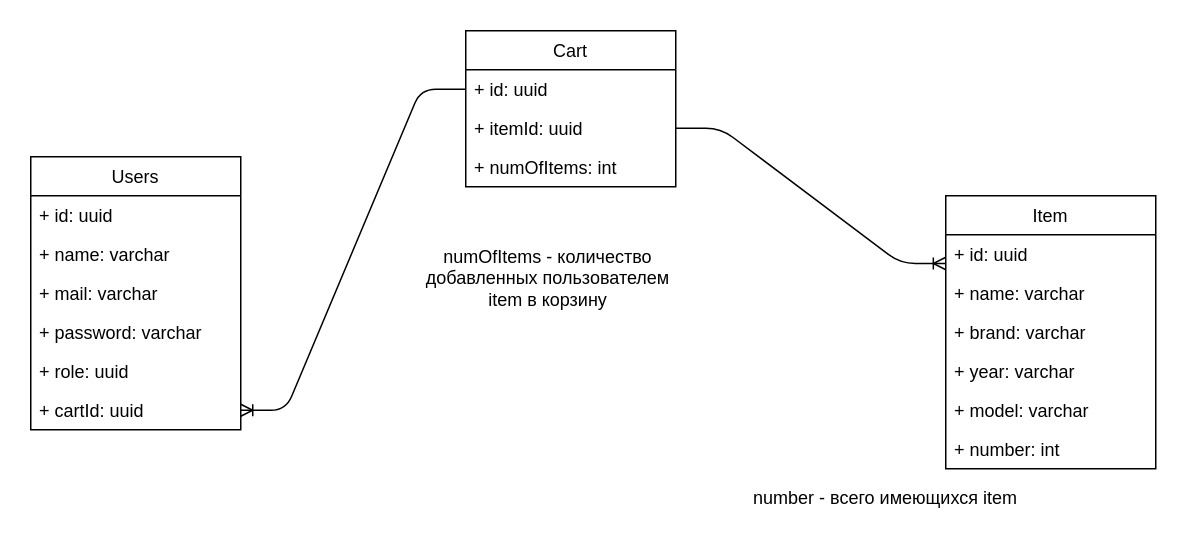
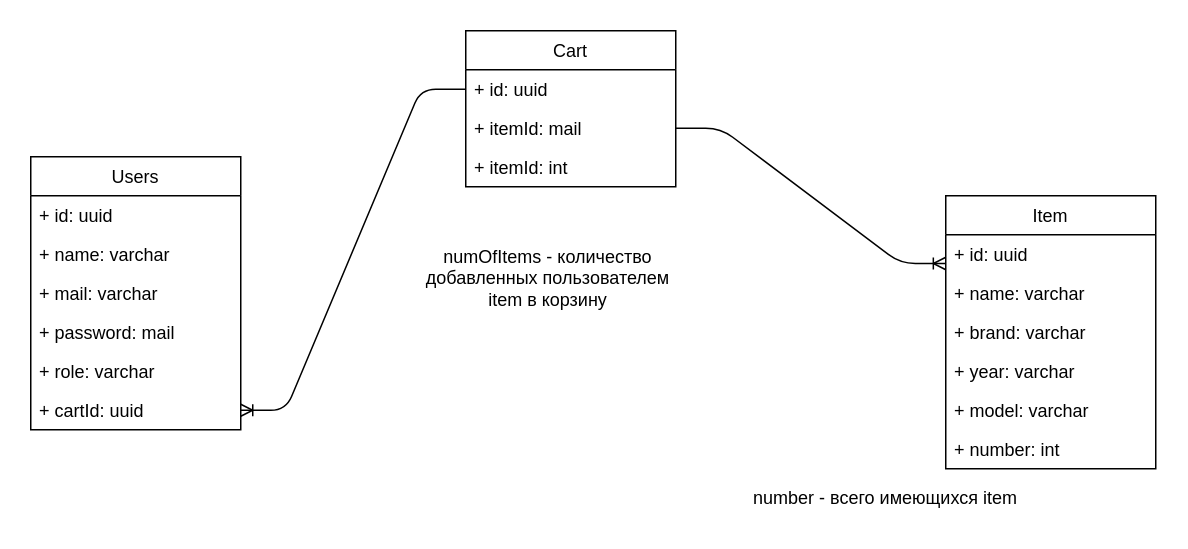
(533, 129) -> (531, 129)
(550, 168) -> (528, 168)
(128, 333) -> (108, 333)
(88, 372) -> (105, 372)
